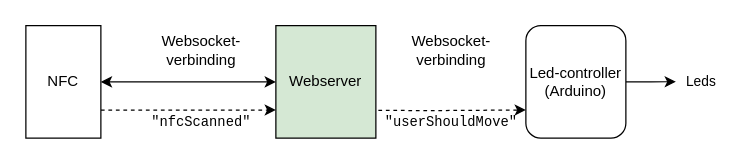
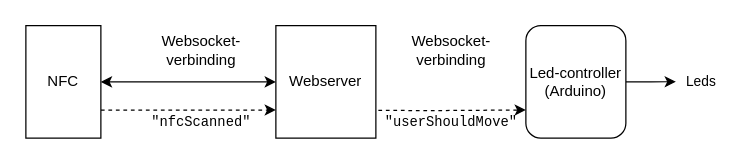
(326, 82) -> (326, 82)
